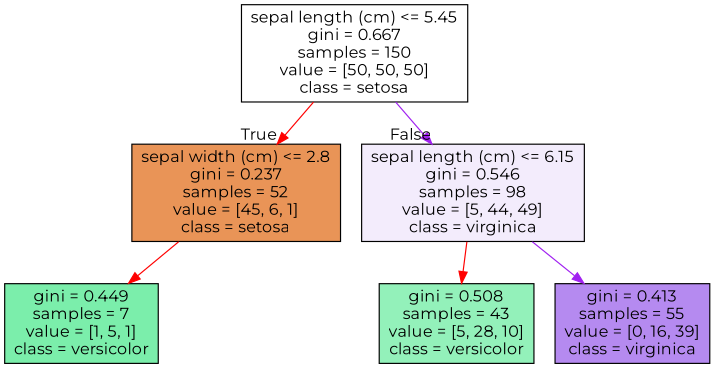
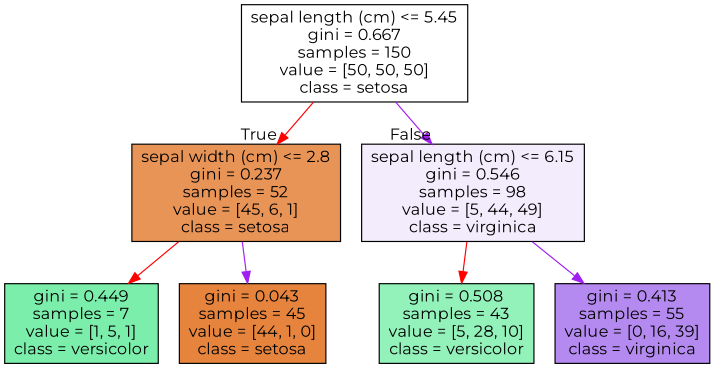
none -> (253, 324)
